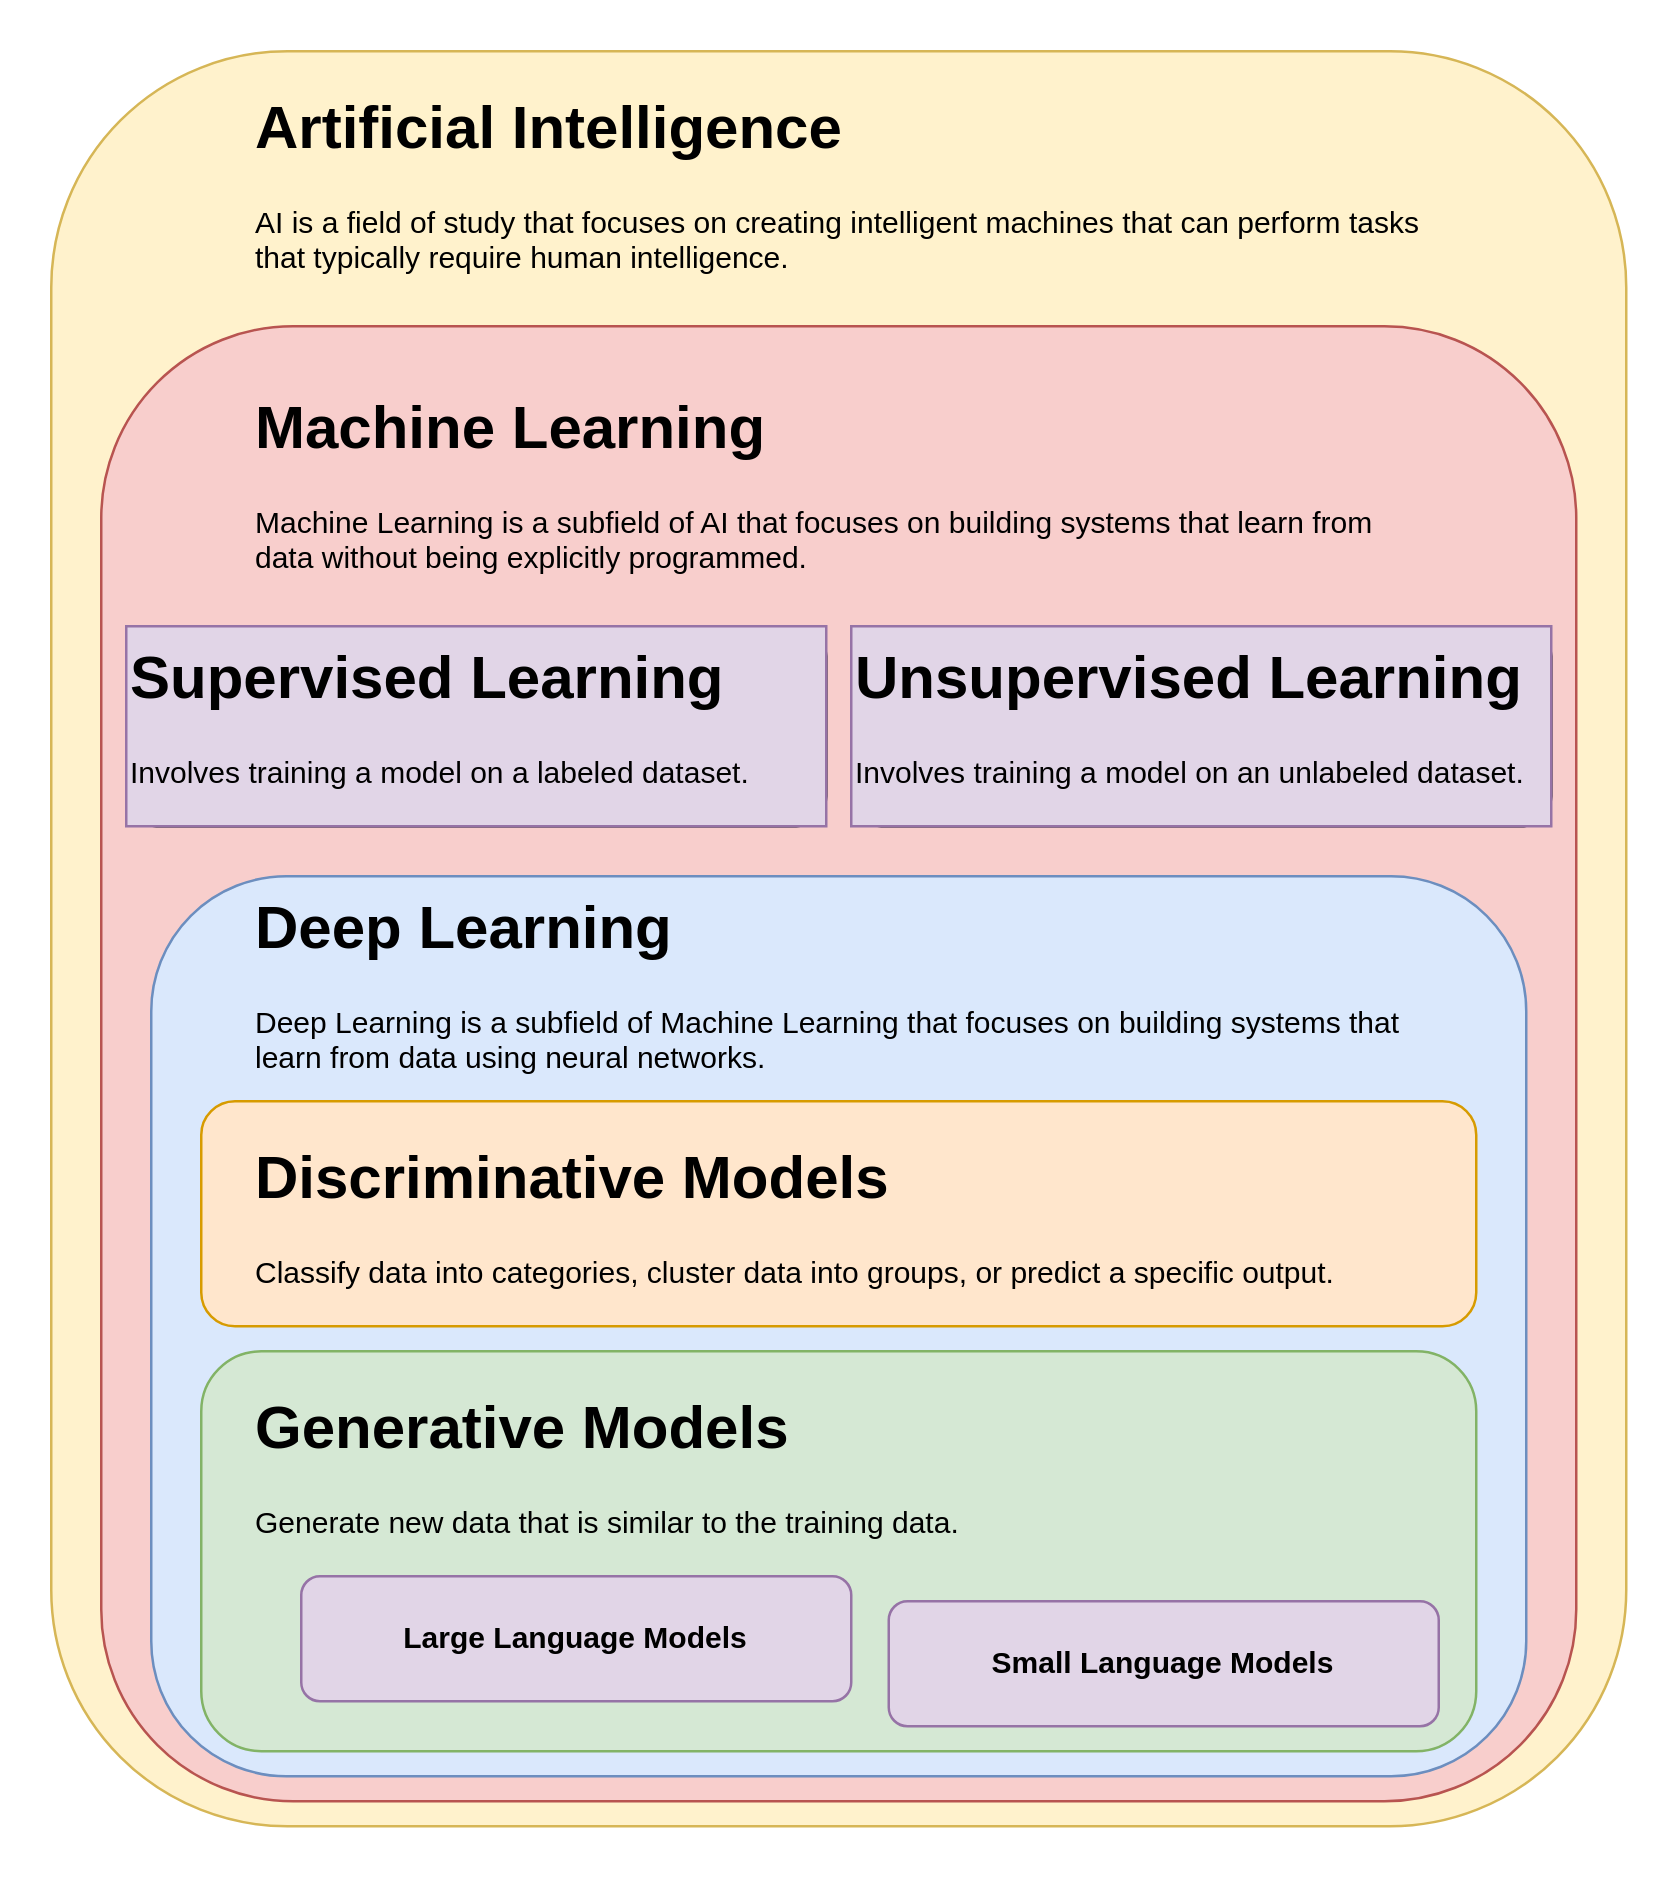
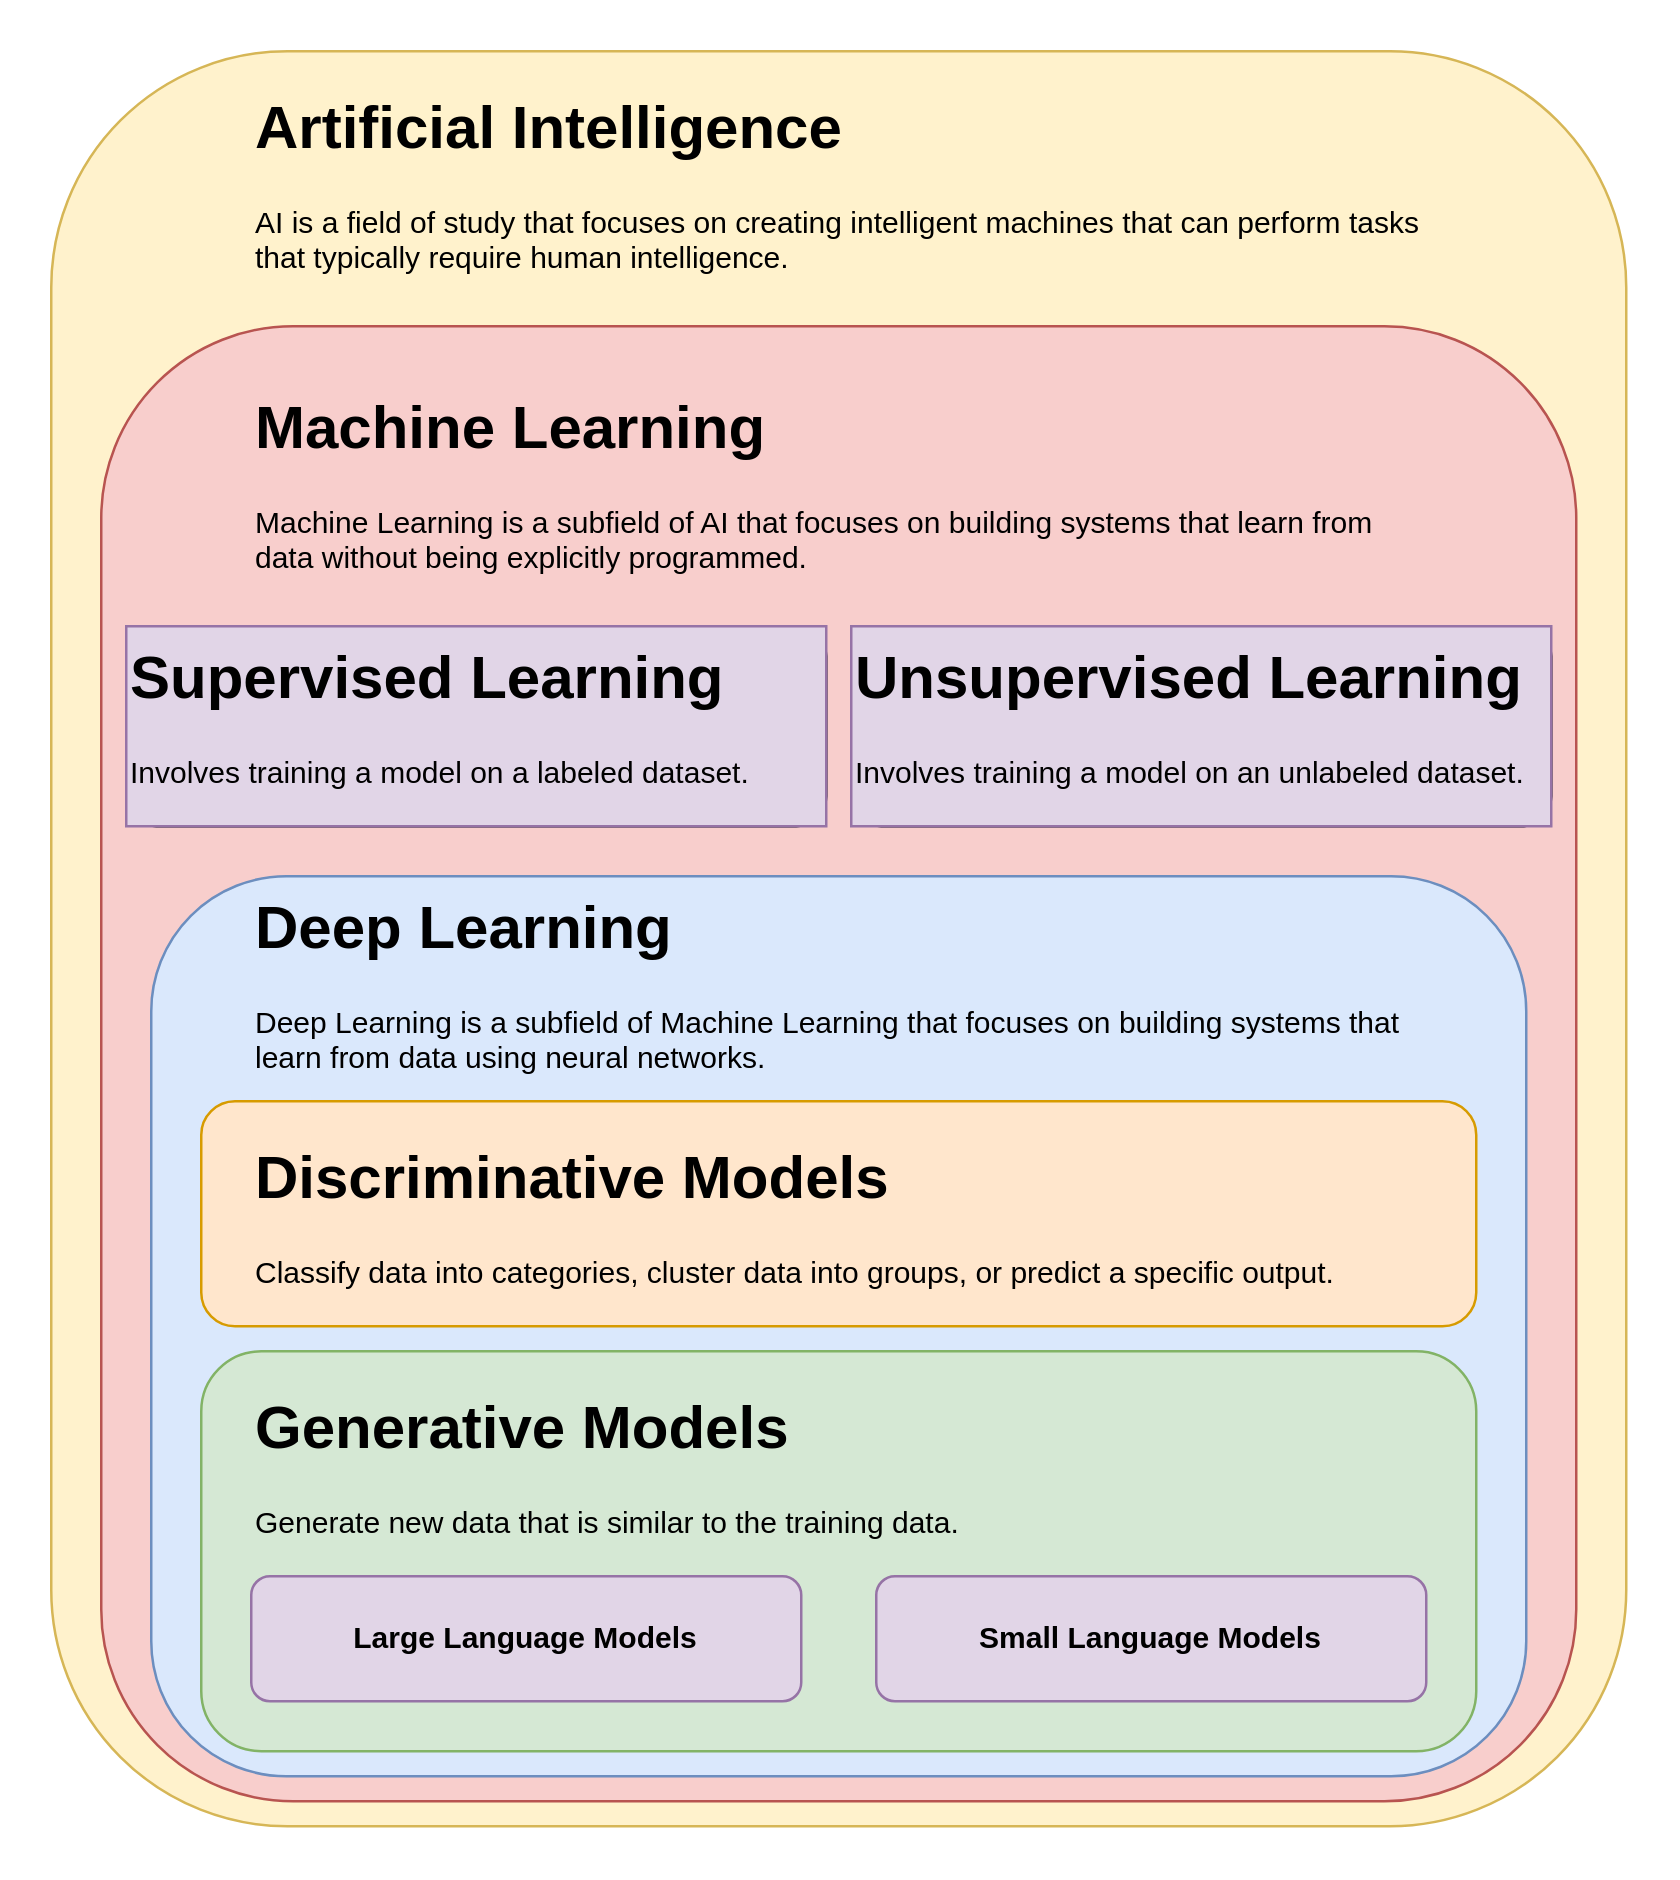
(576, 1639) -> (526, 1639)
(1164, 1664) -> (1151, 1639)
